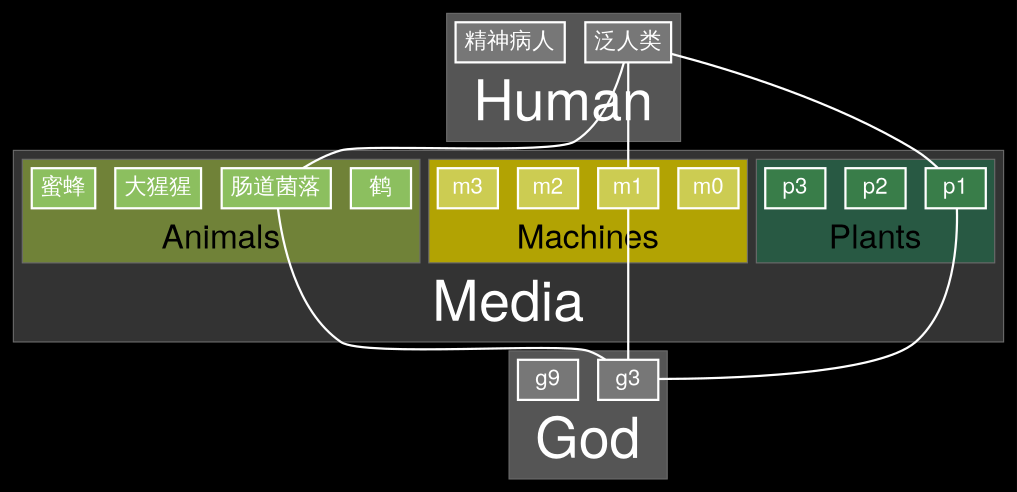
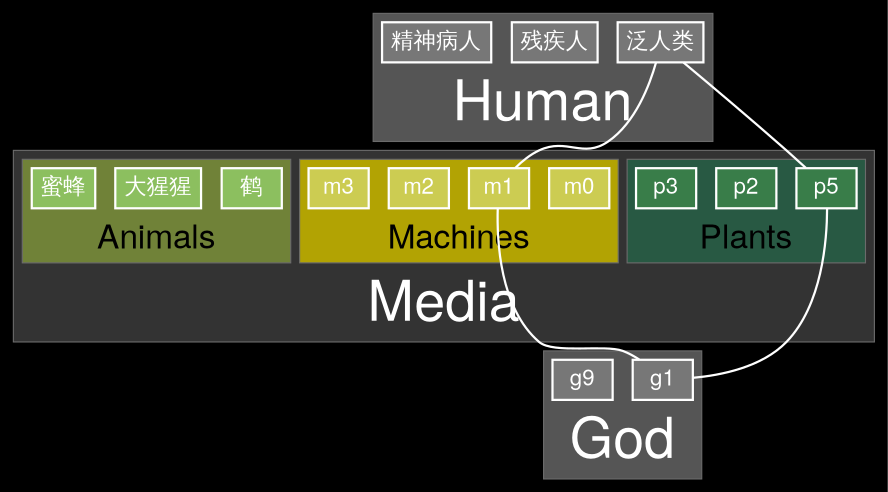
none -> (555, 42)
(276, 188) -> none
(956, 188) -> (827, 188)
(628, 380) -> (663, 380)
